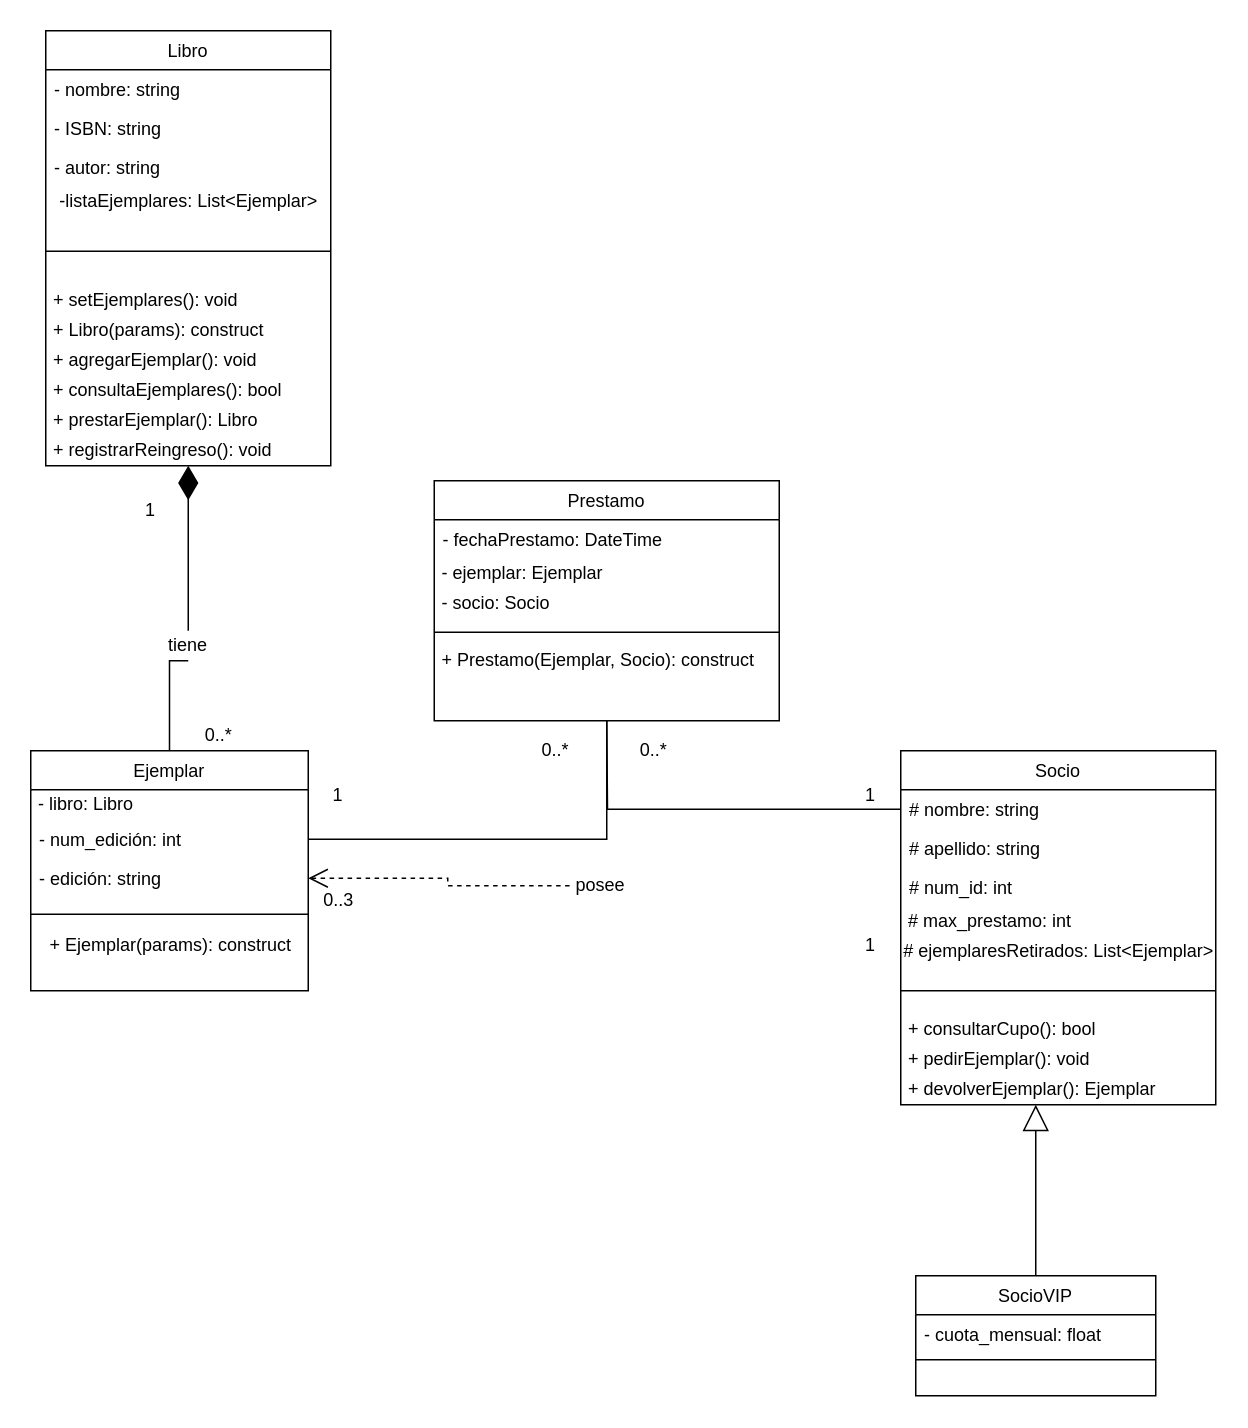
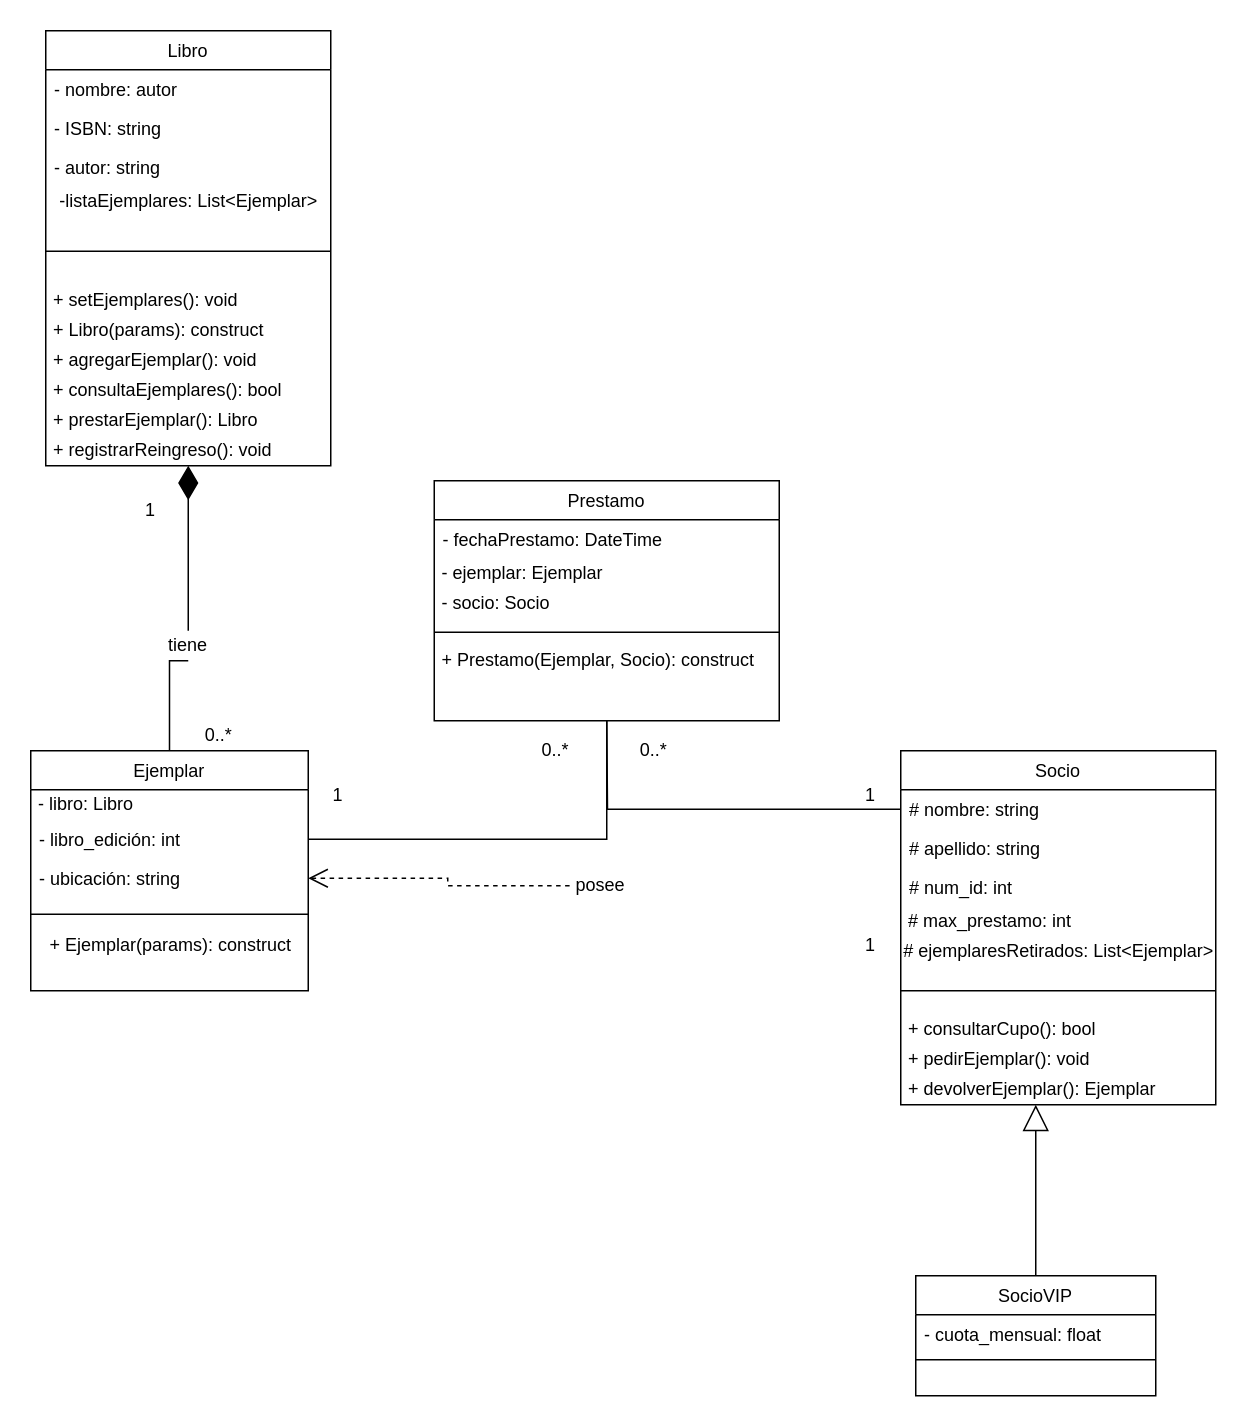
(125, 90) -> (123, 90)
(116, 840) -> (121, 840)
(111, 879) -> (121, 879)
(338, 901) -> none
